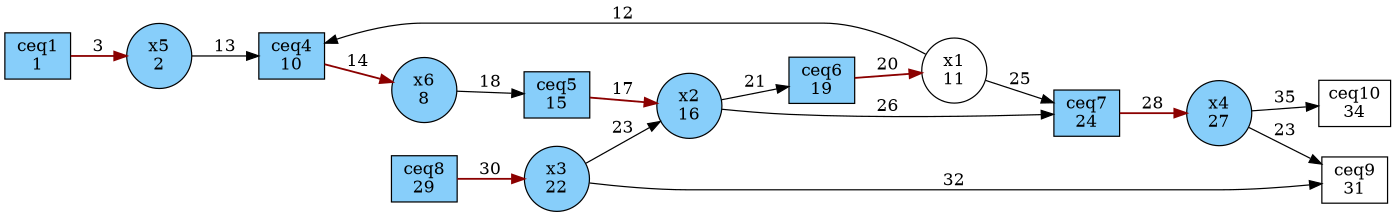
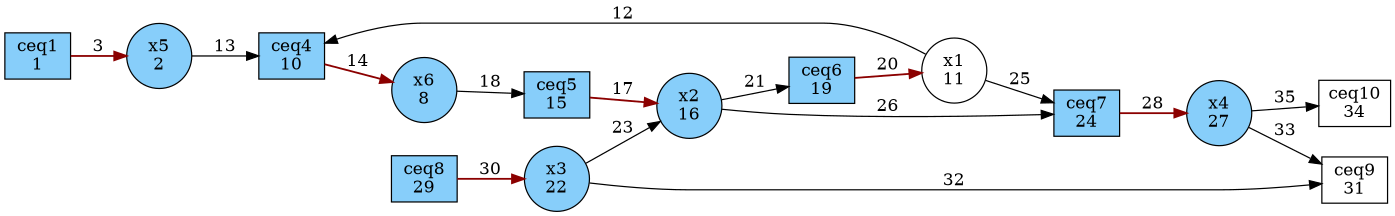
(1285, 131) -> (1285, 131)
